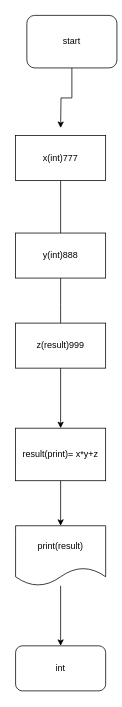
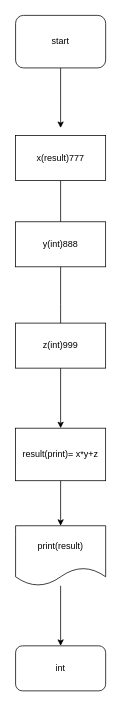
(72, 42) -> (60, 42)
(60, 158) -> (60, 158)
(60, 255) -> (60, 244)
(60, 345) -> (60, 345)
